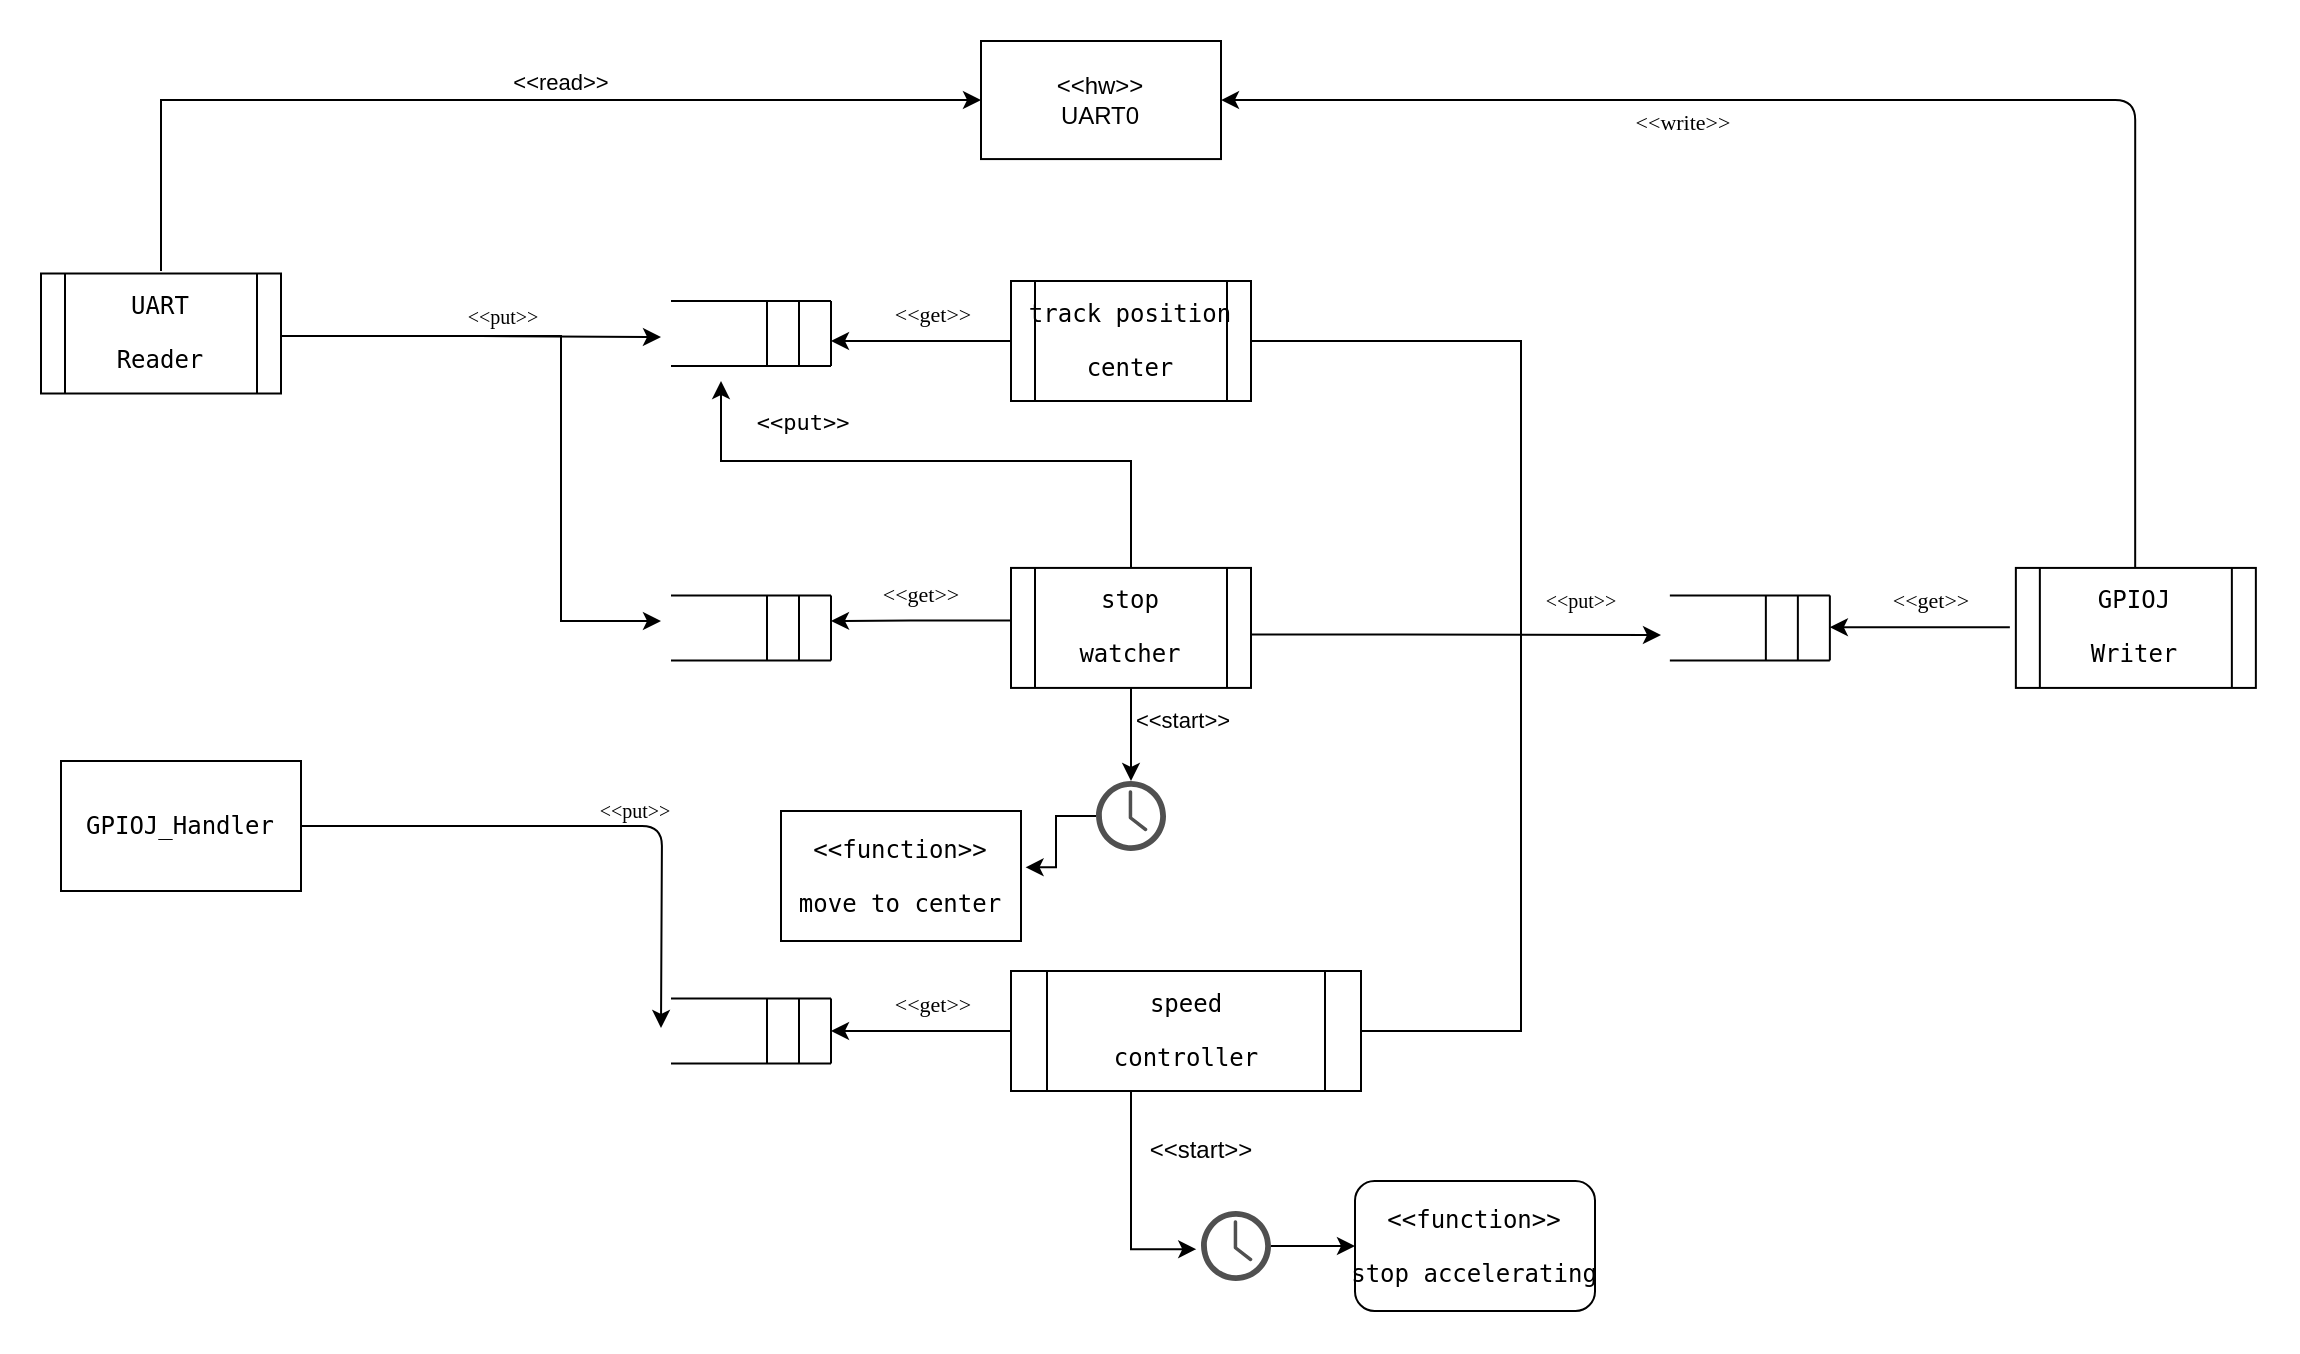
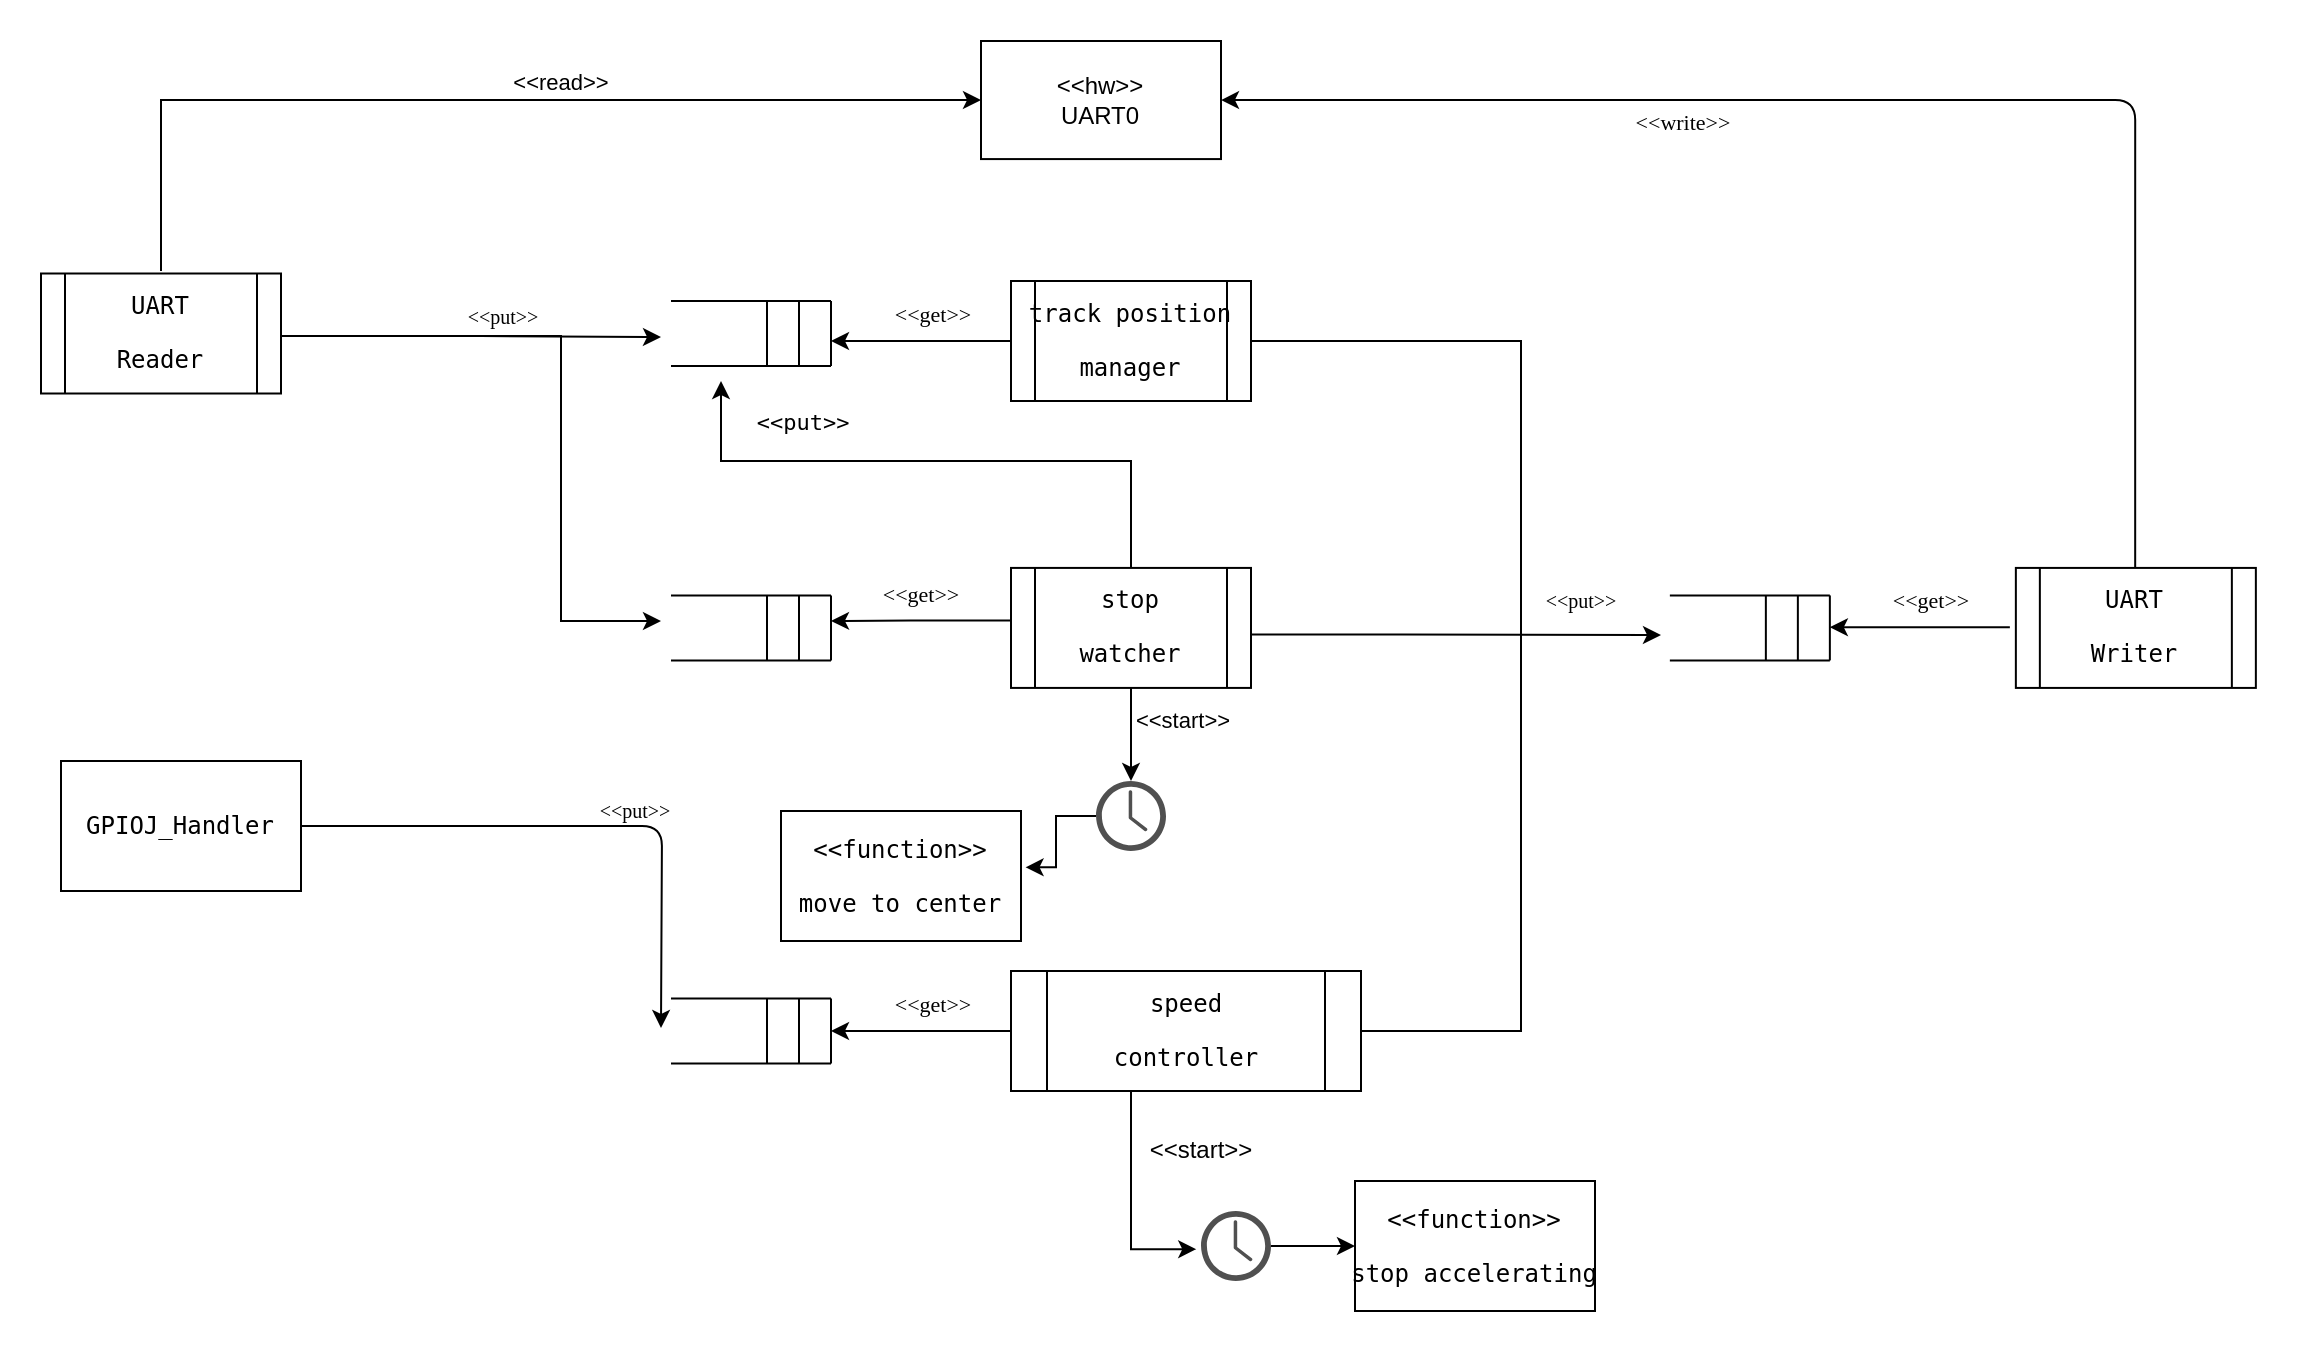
(1131, 341) -> (1131, 341)
(2135, 627) -> (2135, 627)
(1475, 1246) -> (1475, 1246)
